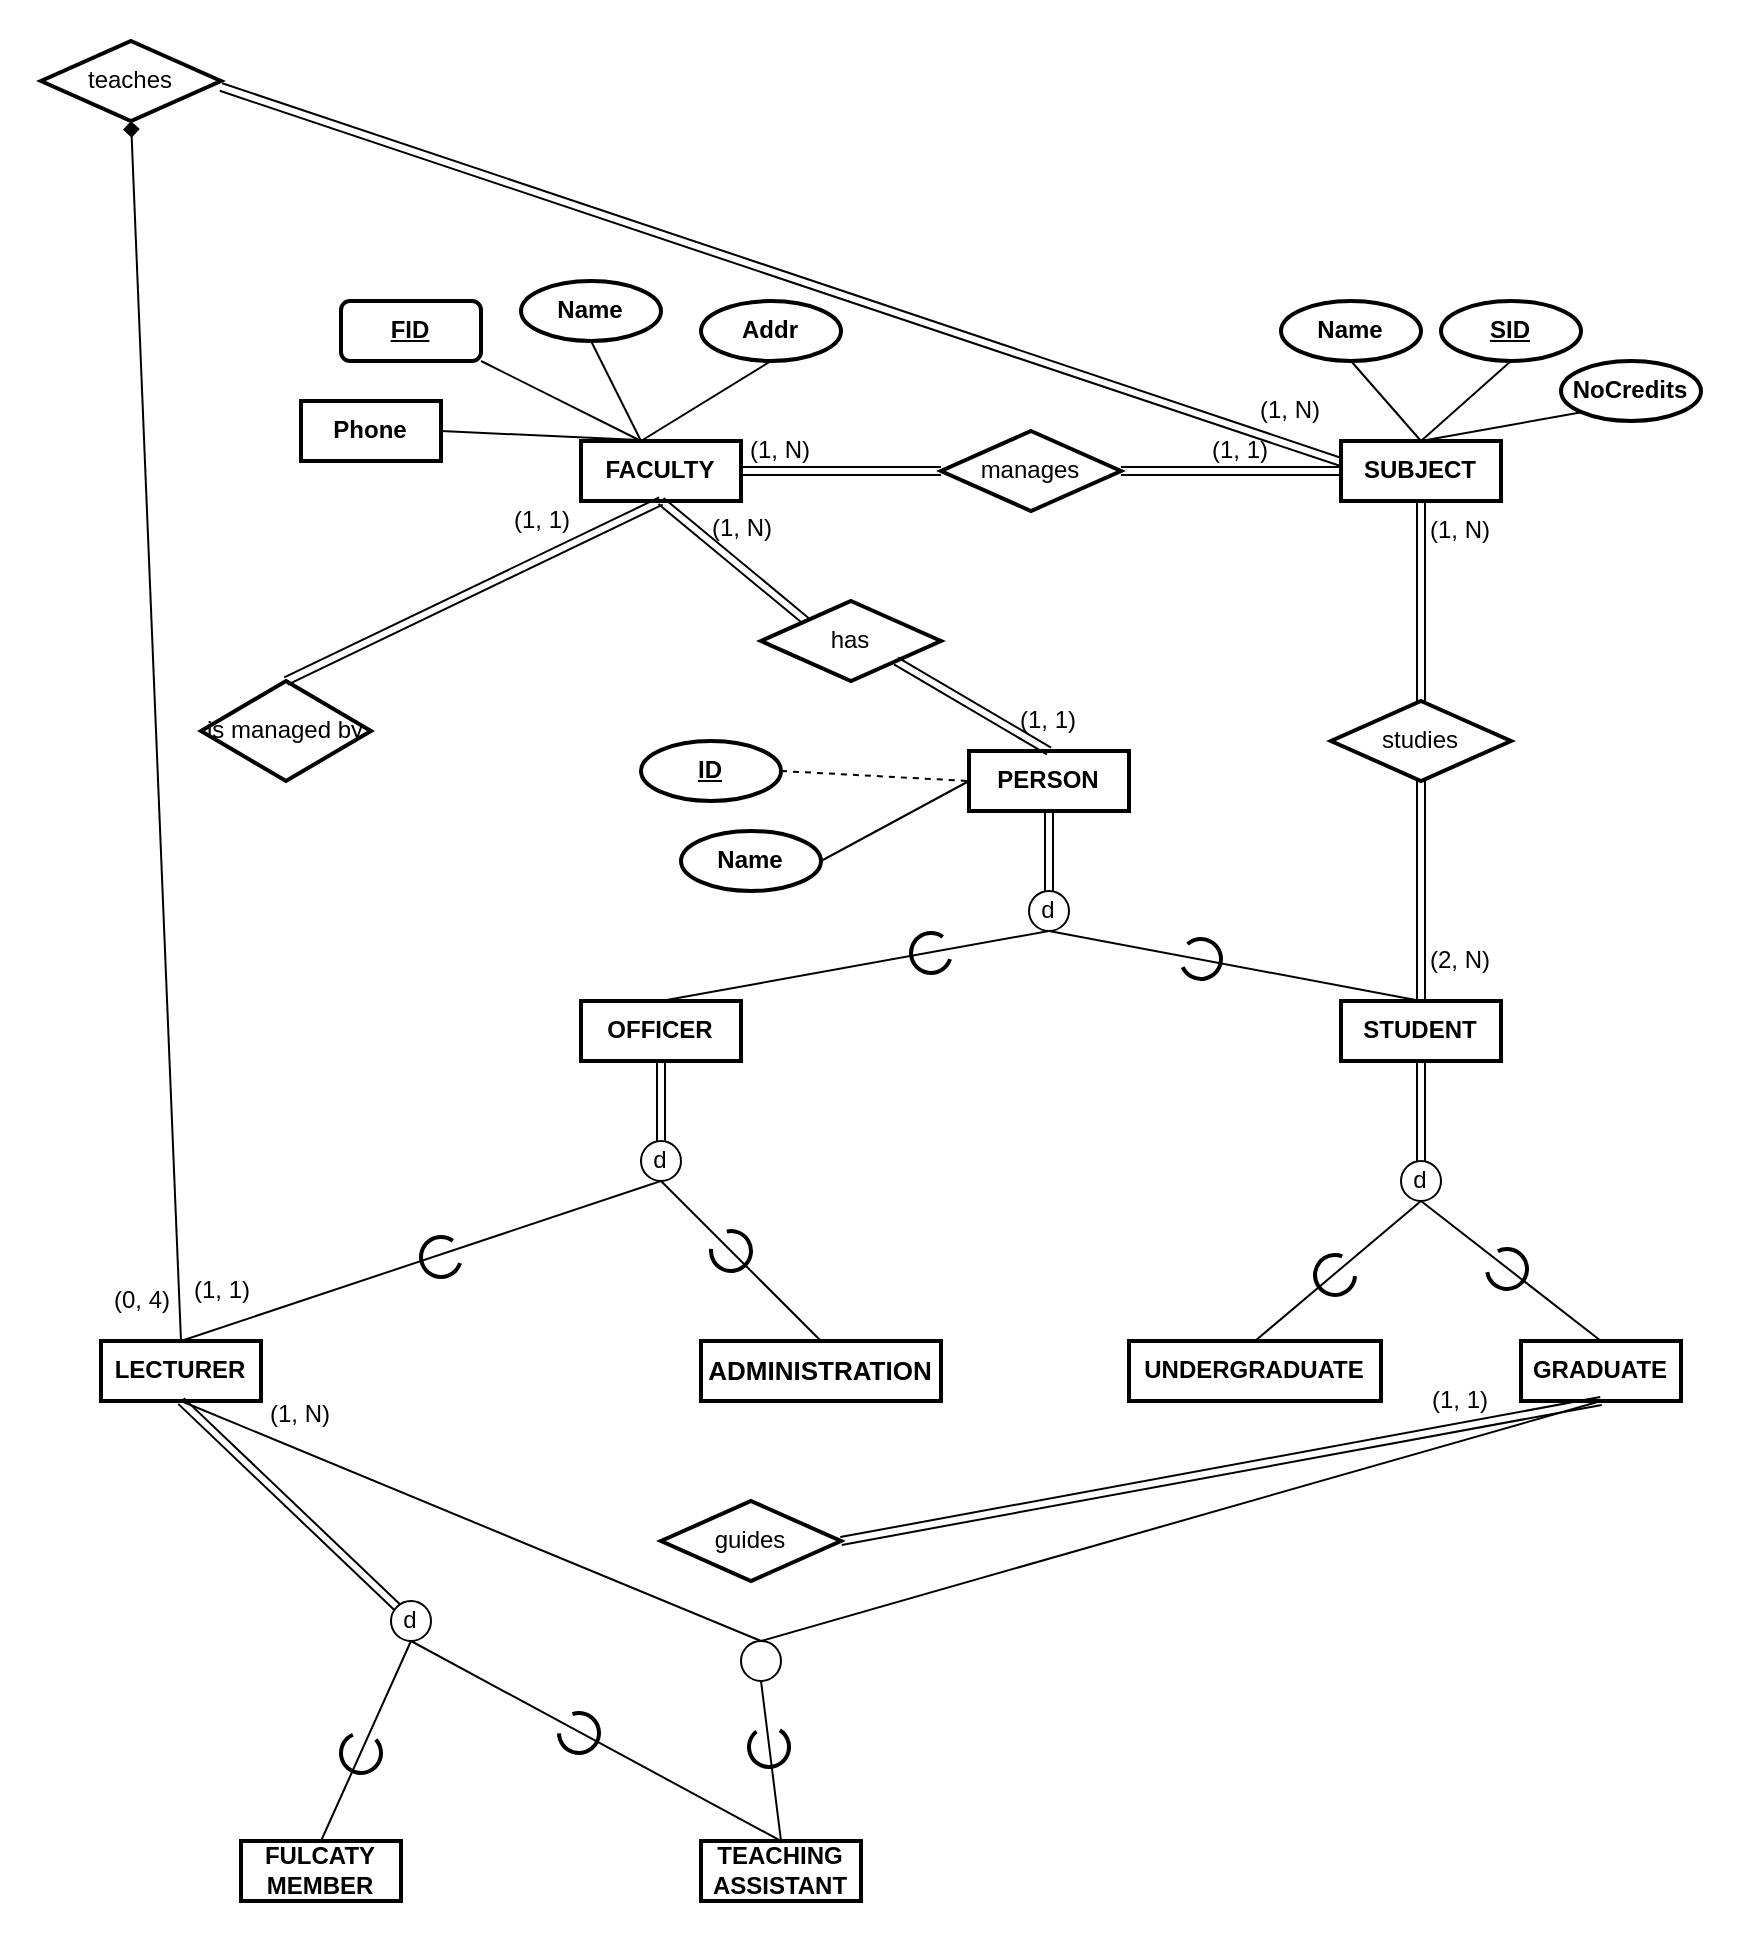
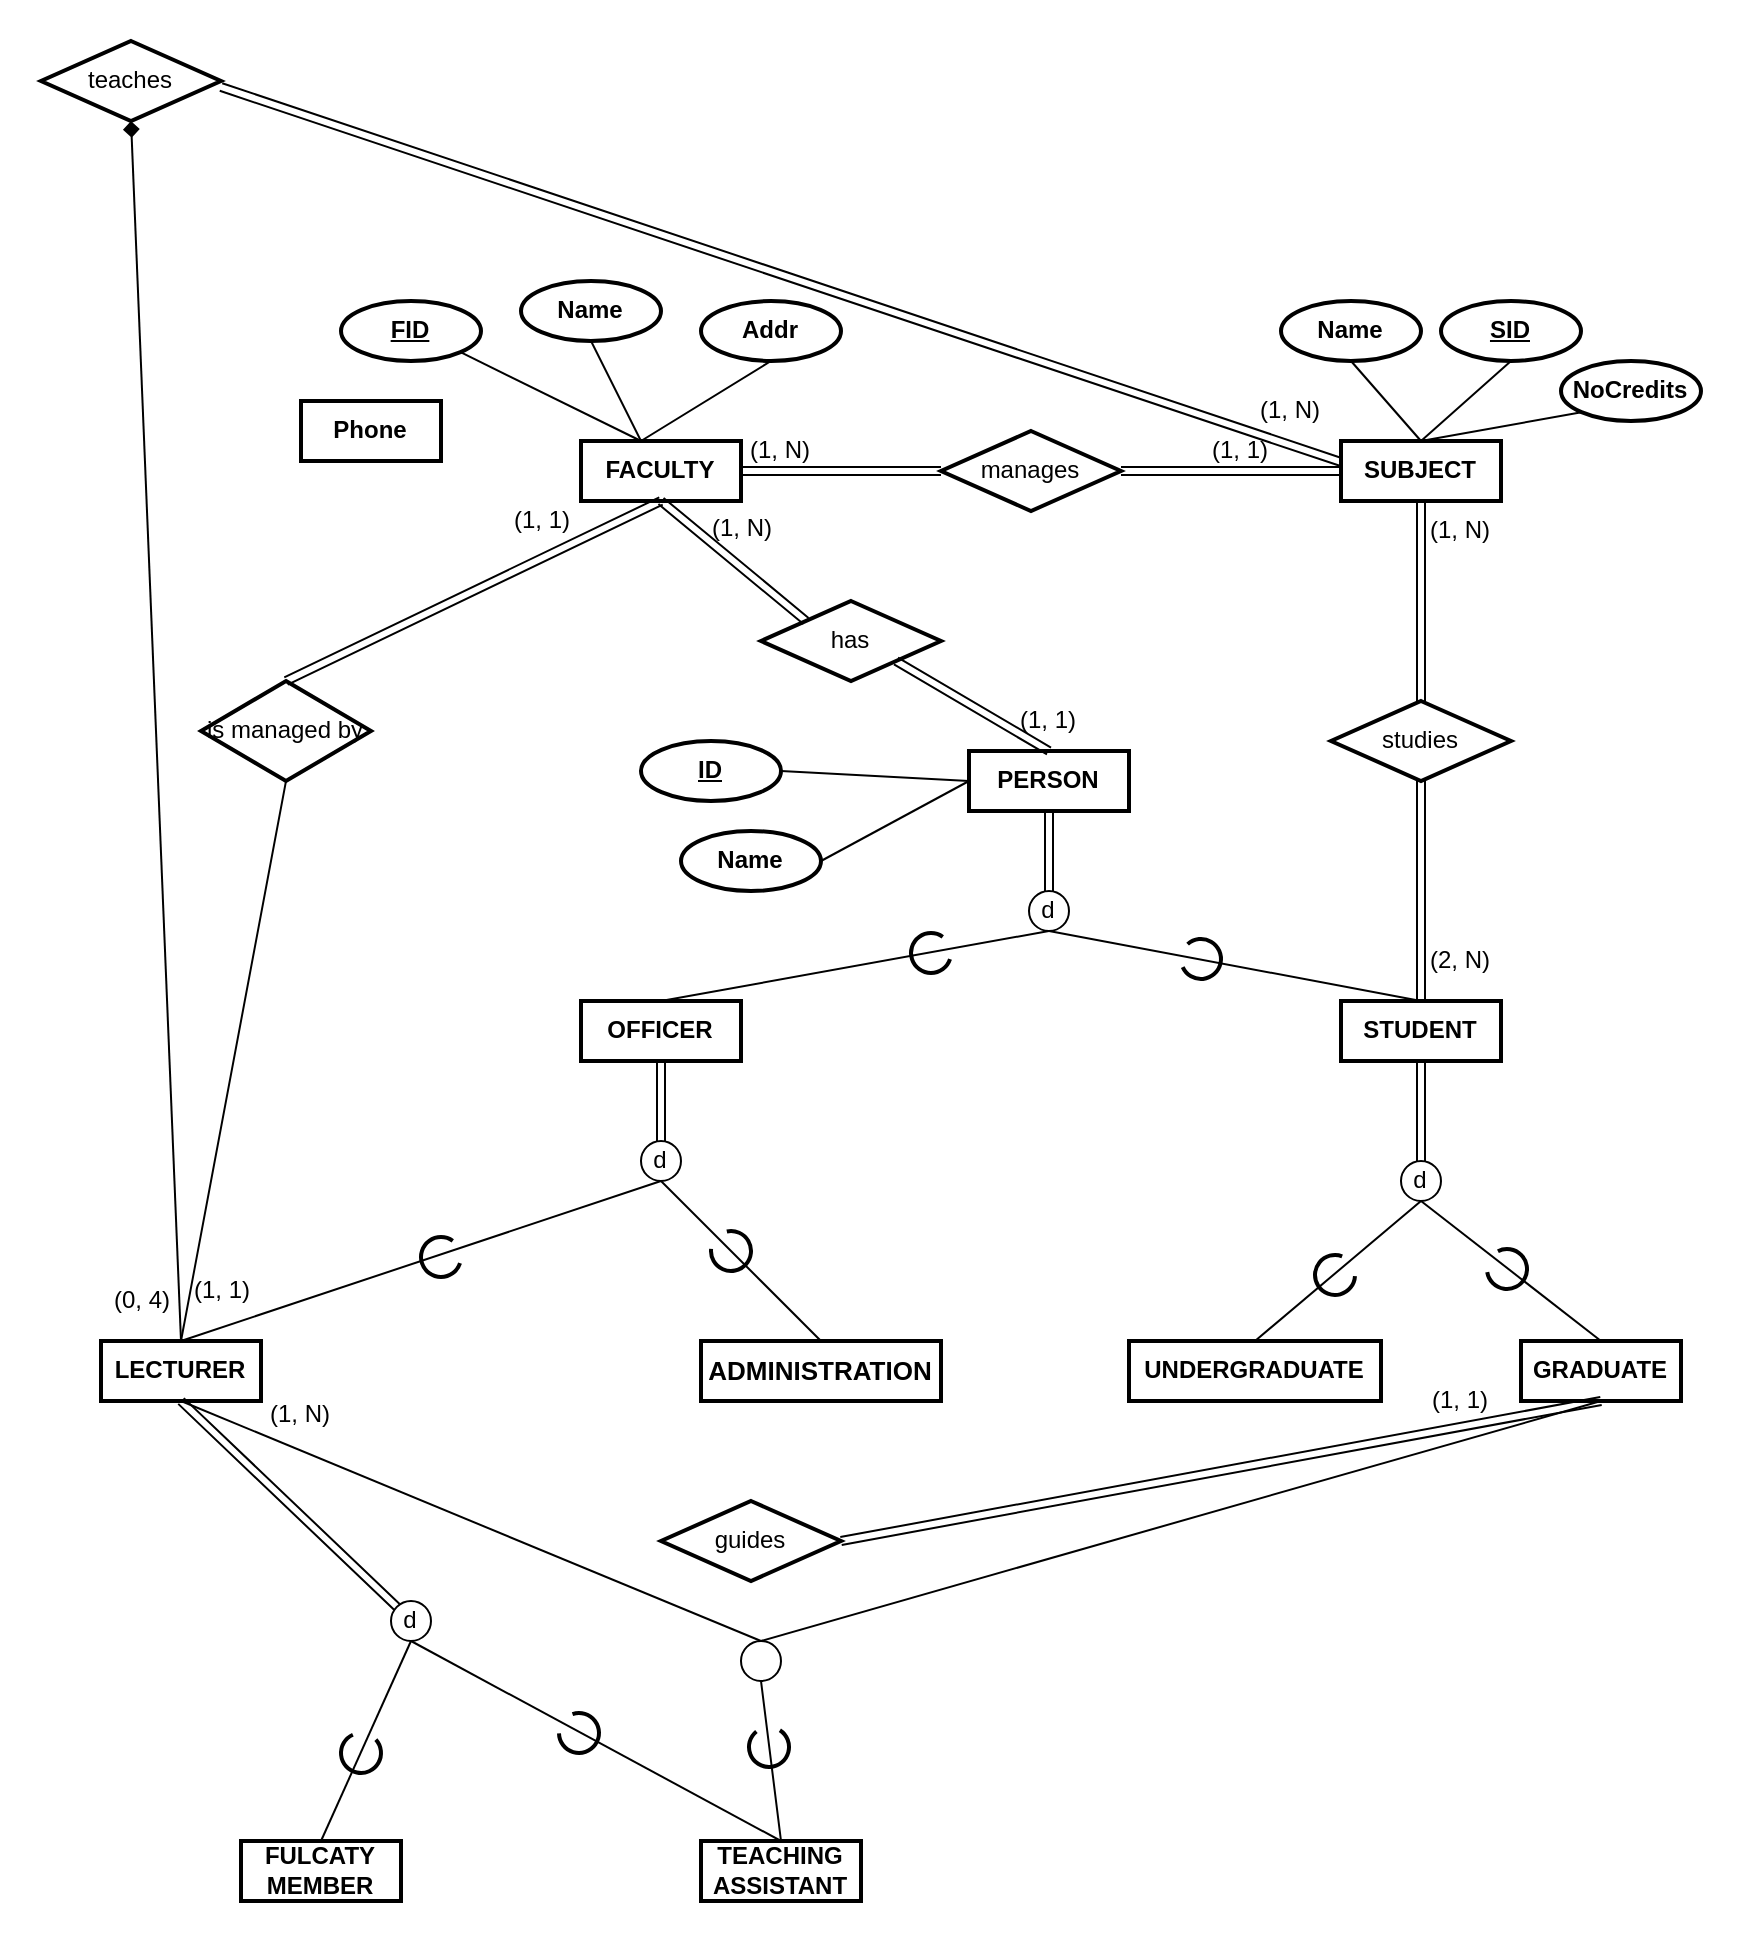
(411, 331) -> (411, 331)
(535, 435) -> none
(873, 776) -> (873, 776)
none -> (235, 1055)
